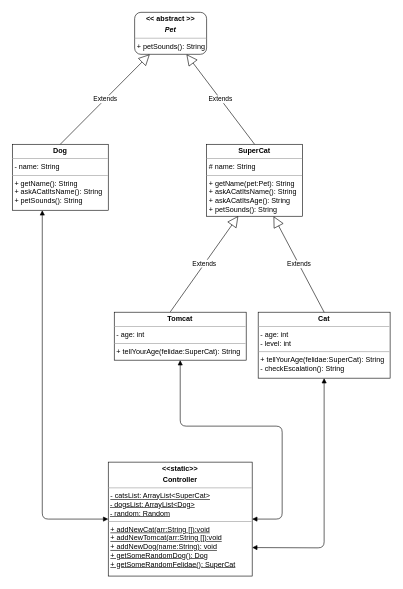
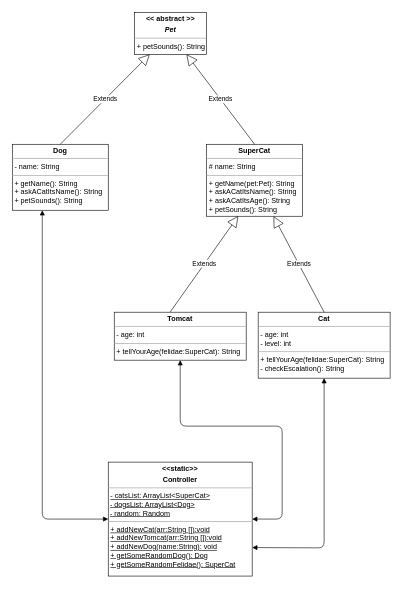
(171, 33) -> (171, 33)
